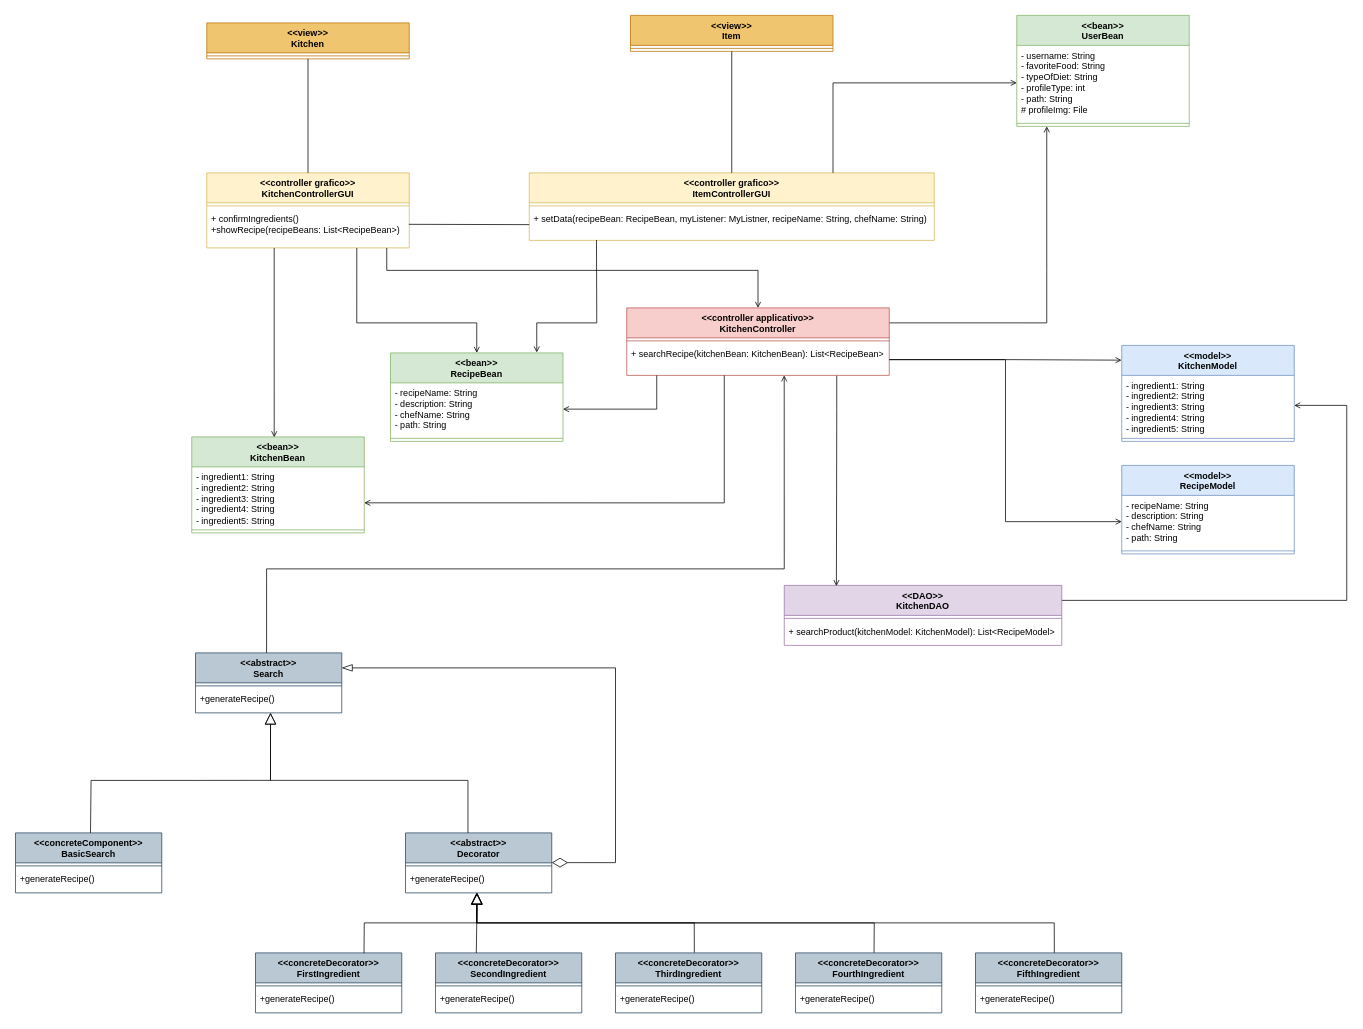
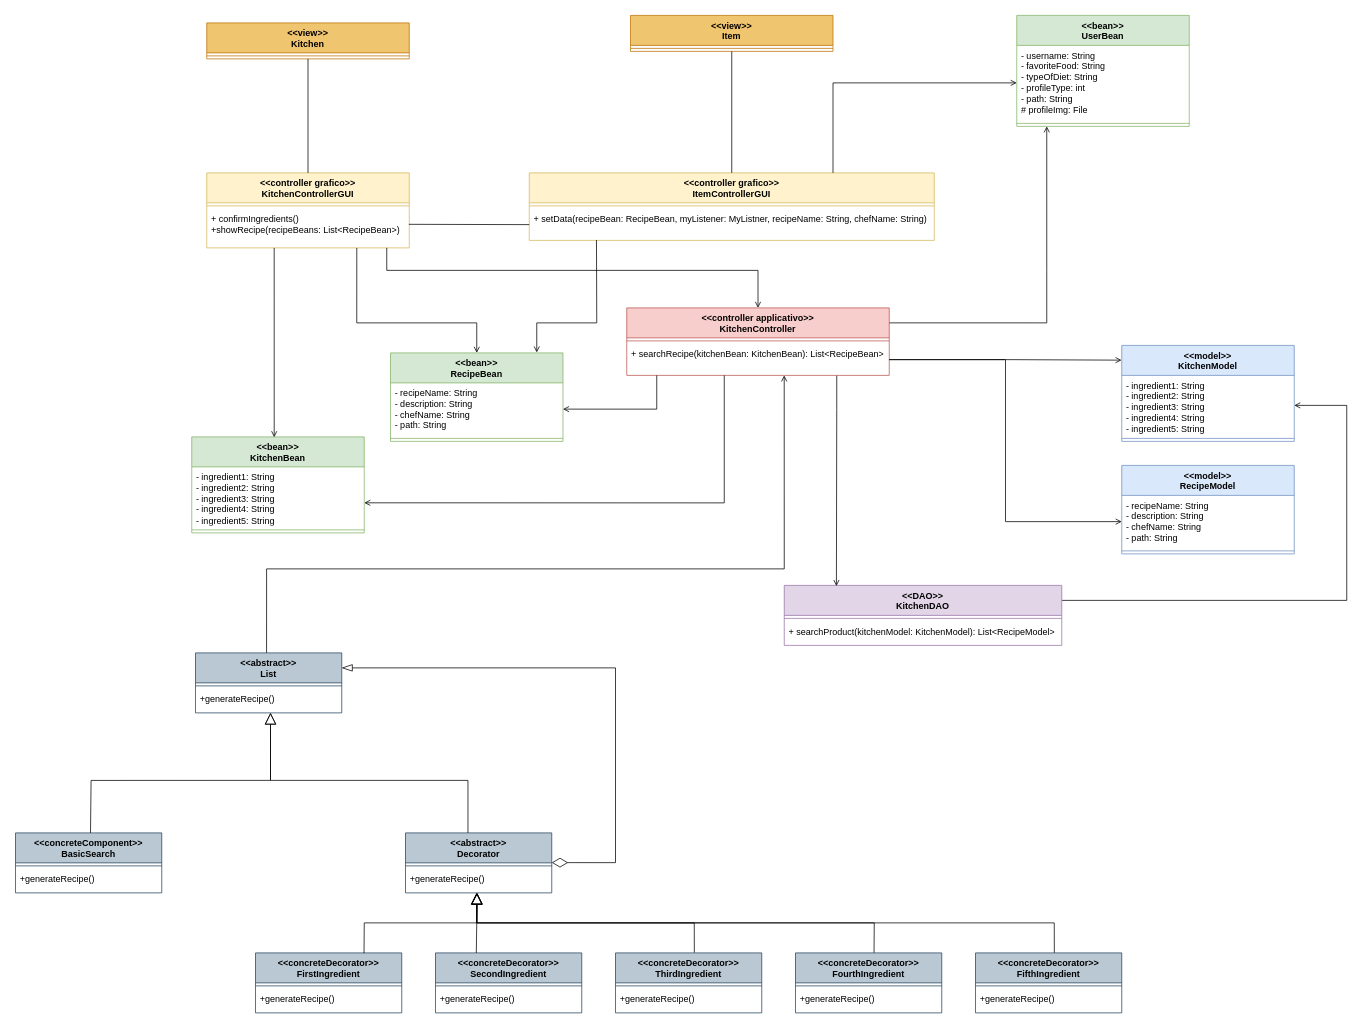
(269, 669) -> (269, 669)
